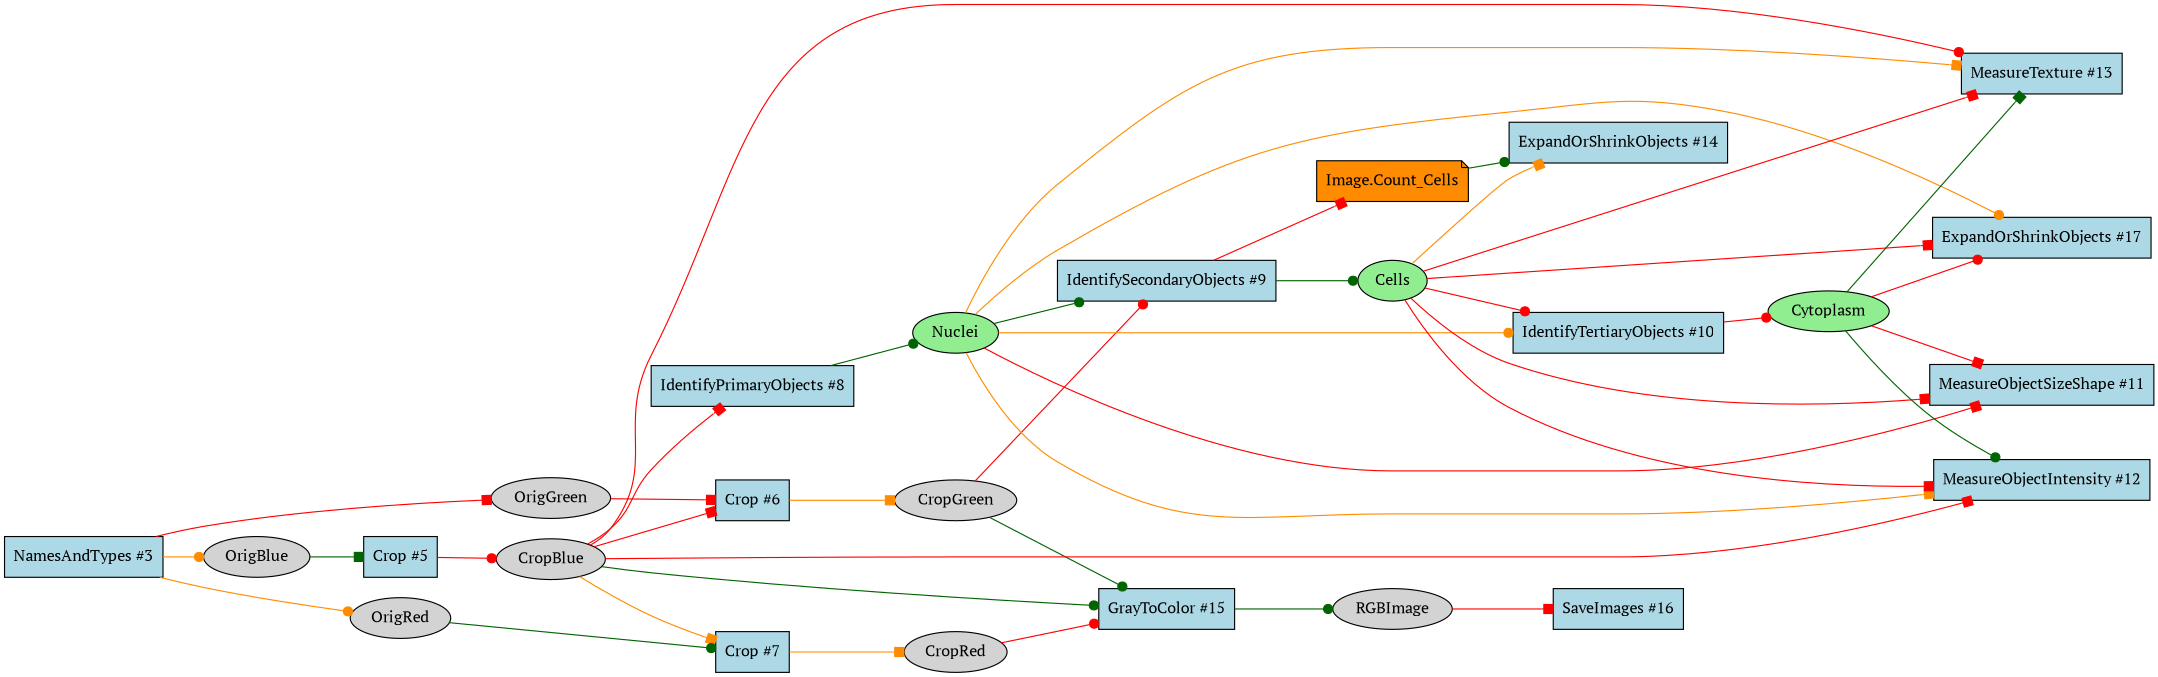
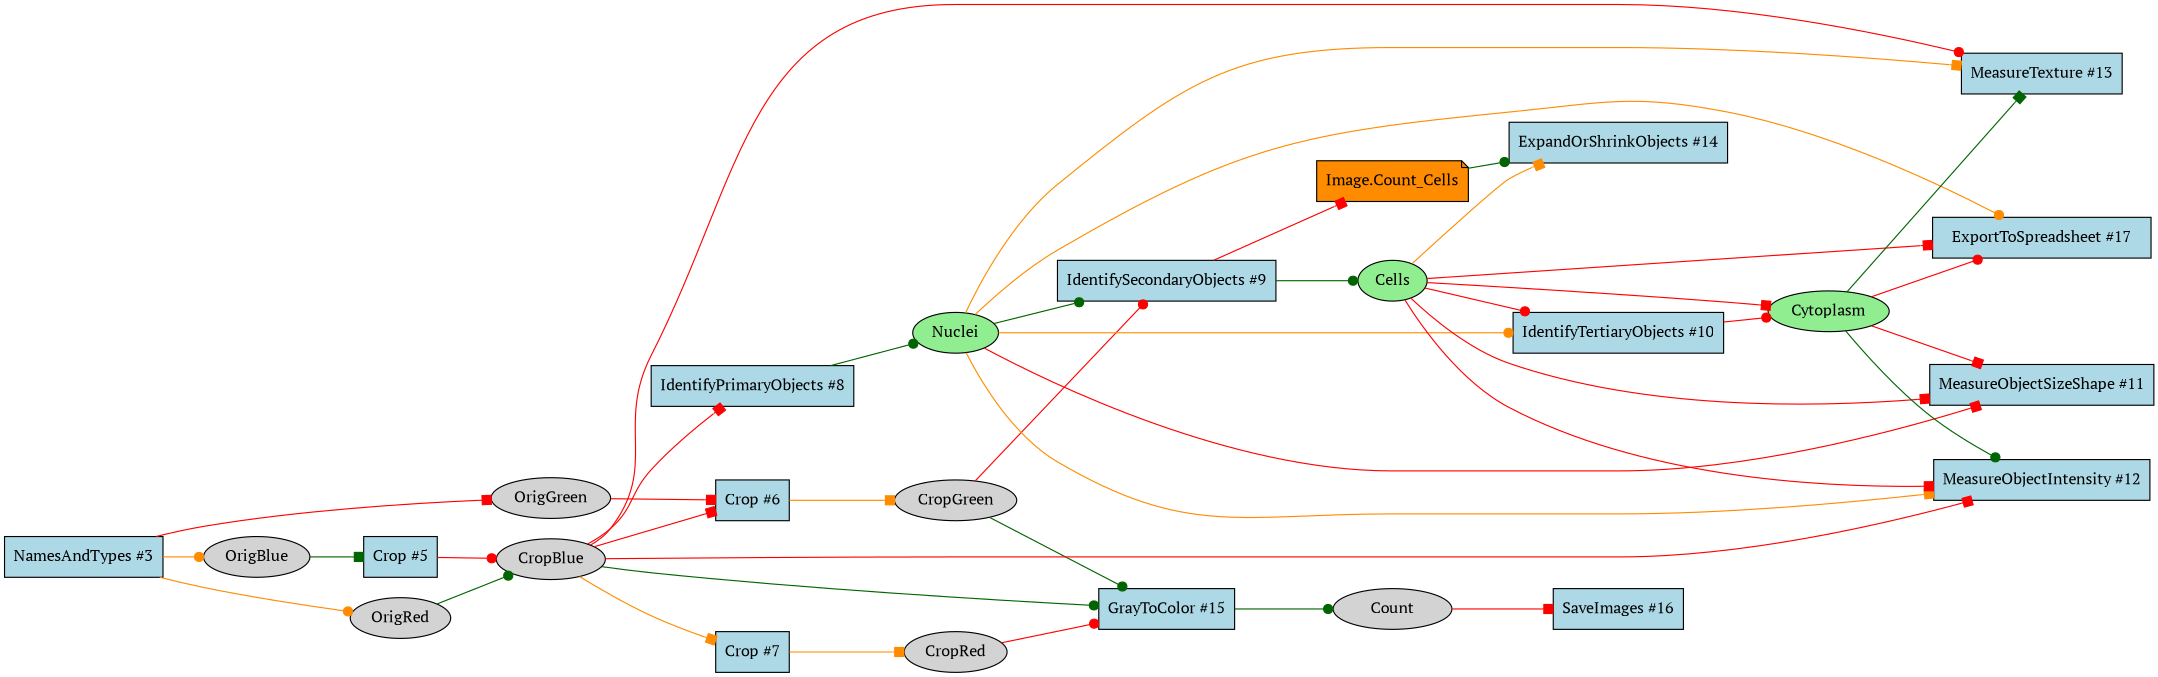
(1695, 184) -> (1593, 293)
(2042, 238) -> (2042, 238)
(1393, 609) -> (1393, 609)
(578, 635) -> (470, 591)
